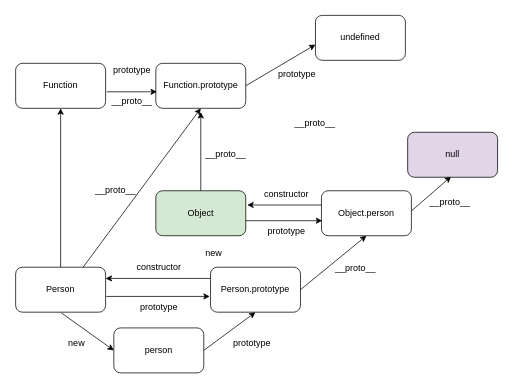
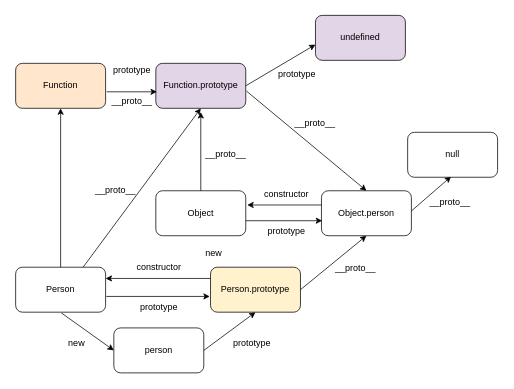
(360, 38) -> (360, 38)
(60, 86) -> (60, 86)
(201, 86) -> (201, 86)
none -> (304, 139)
(453, 155) -> (453, 155)
(201, 213) -> (201, 213)
(255, 290) -> (255, 290)
